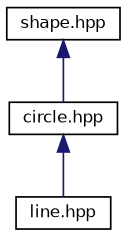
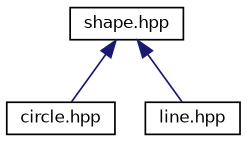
(63, 174) -> (165, 78)
